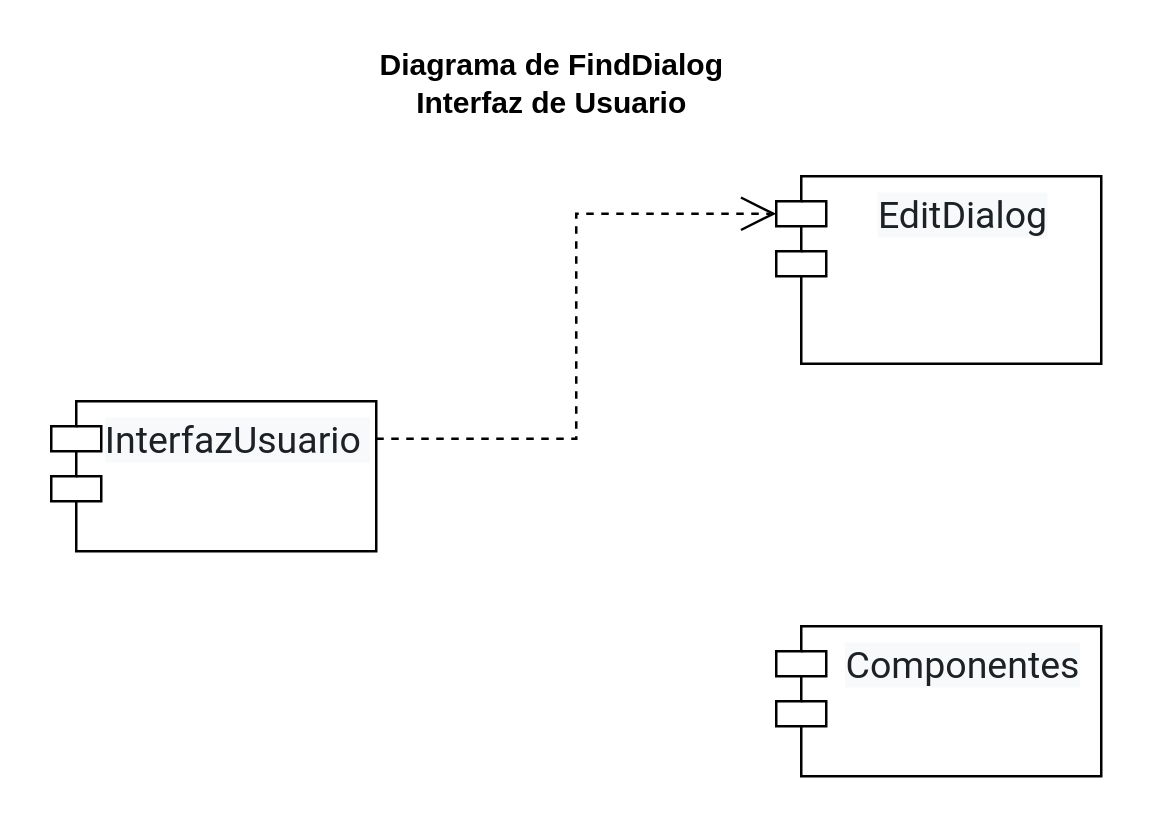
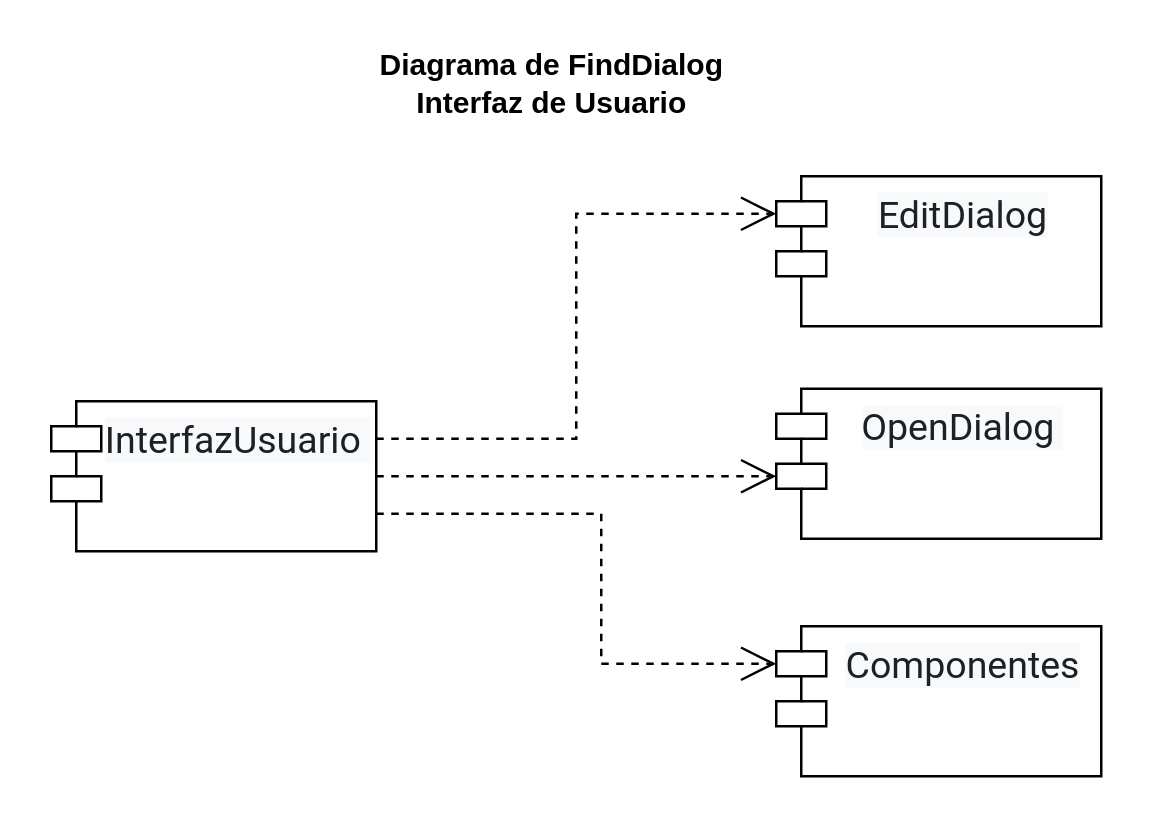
(939, 270) -> (939, 251)
none -> (939, 464)
none -> (573, 476)
none -> (601, 561)
